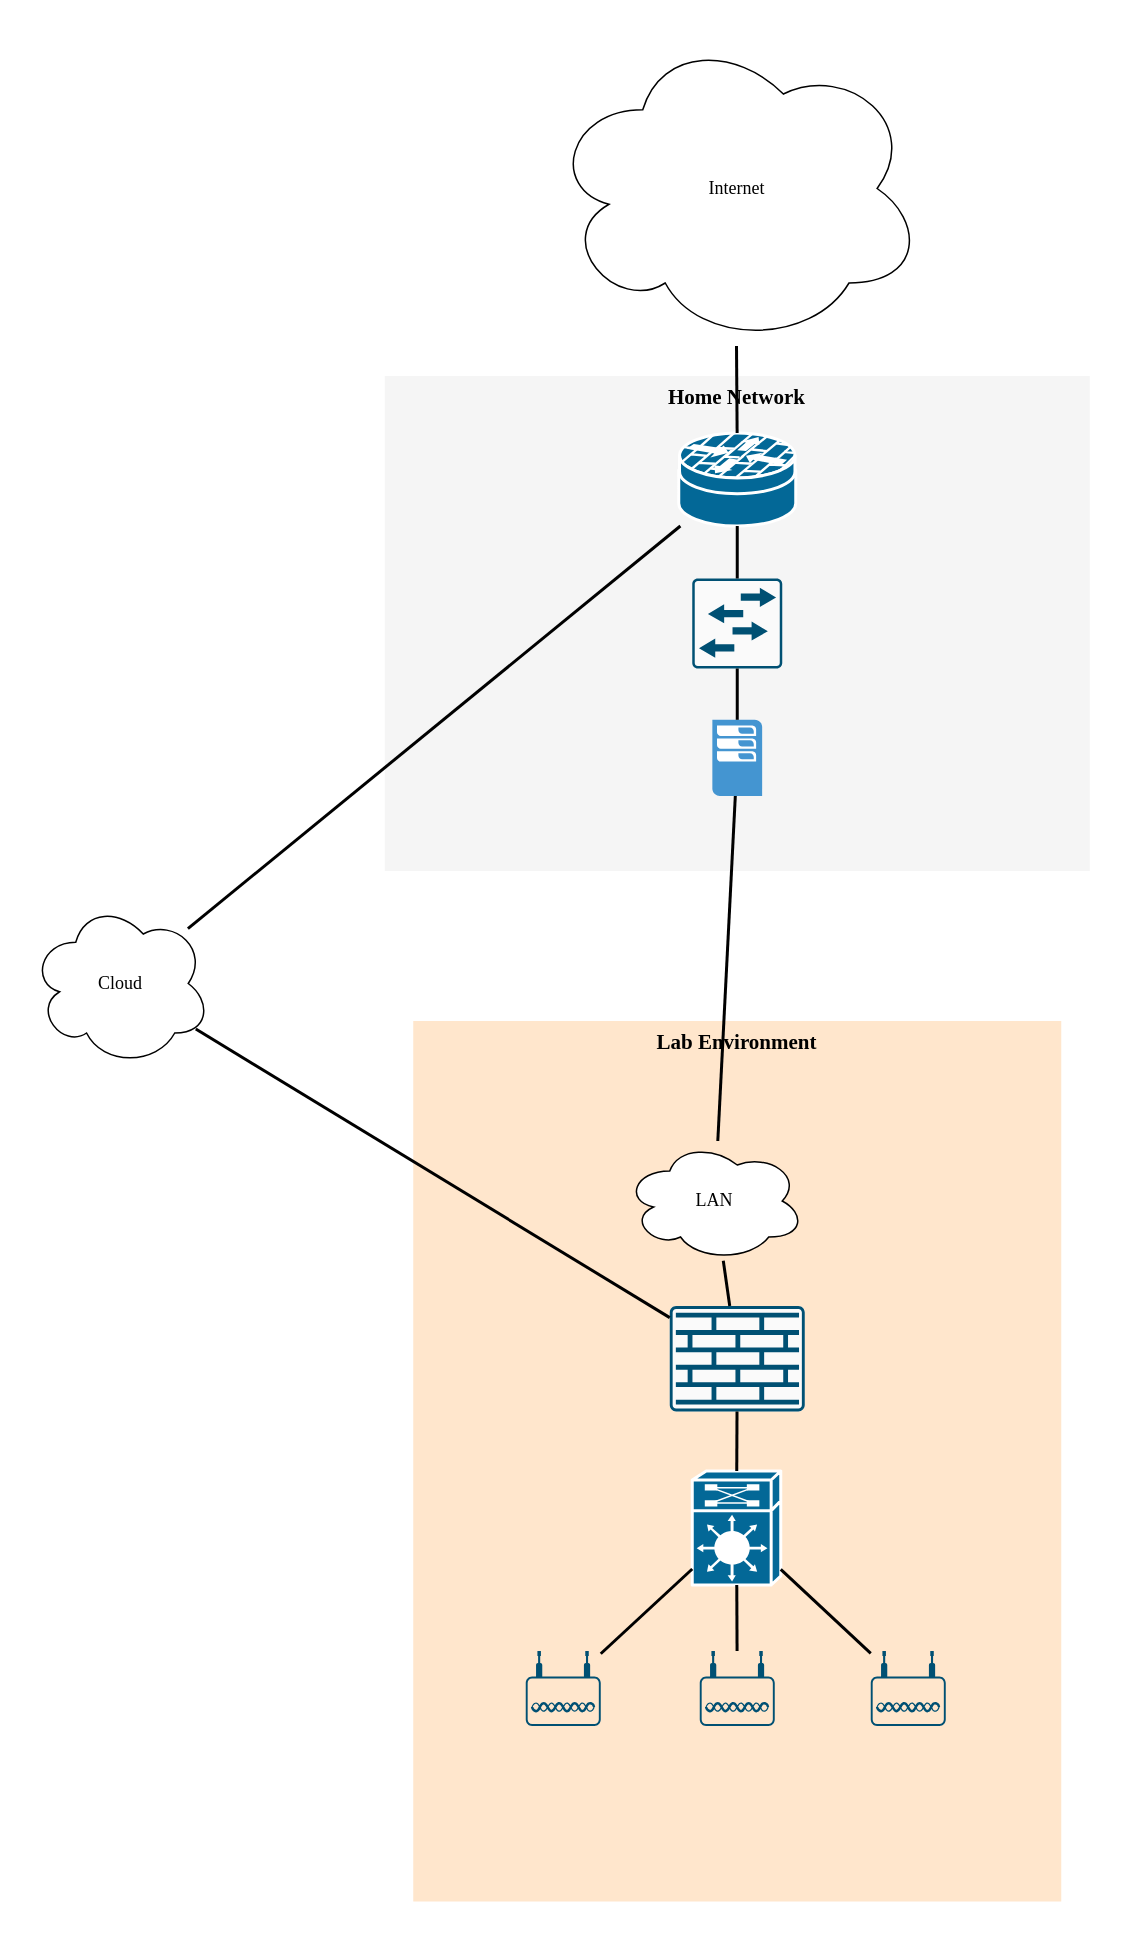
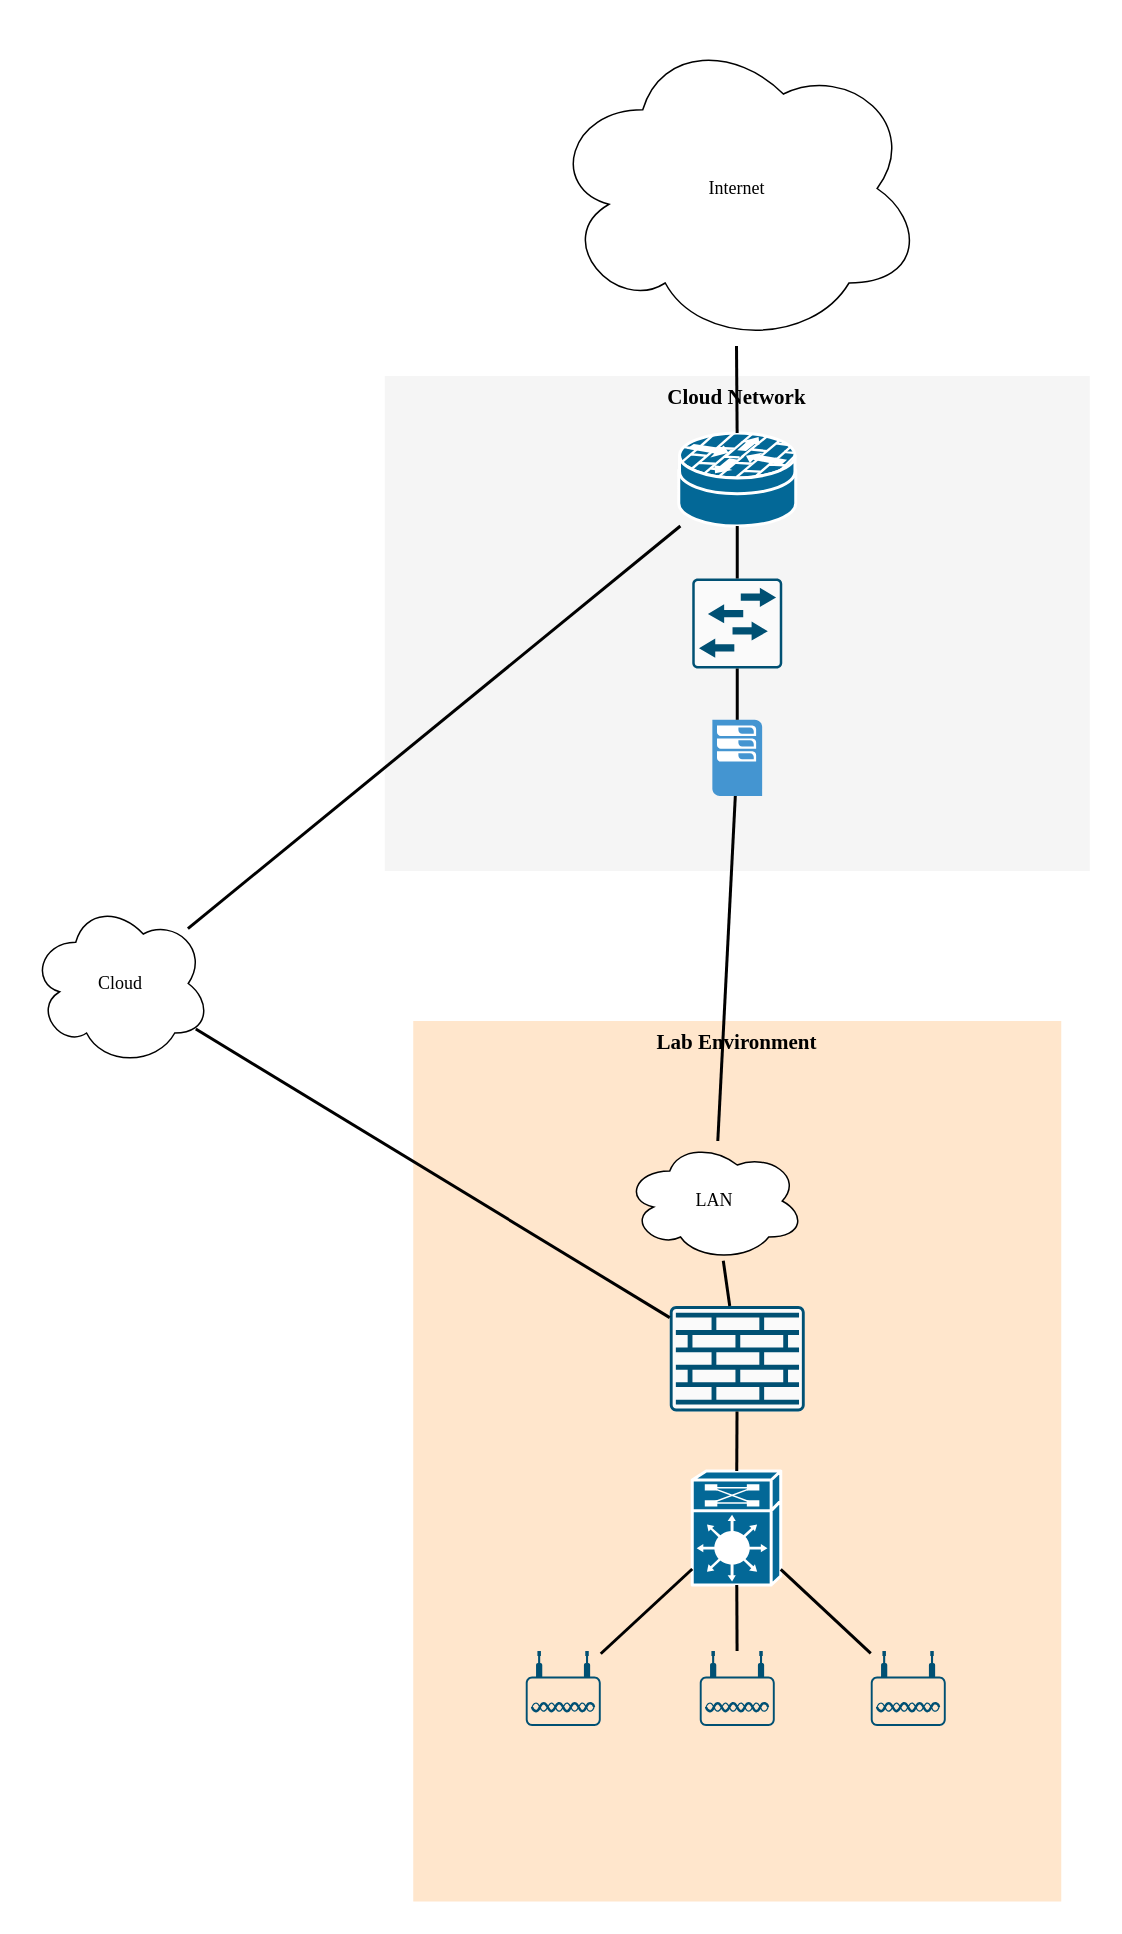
(737, 399) -> (737, 399)
